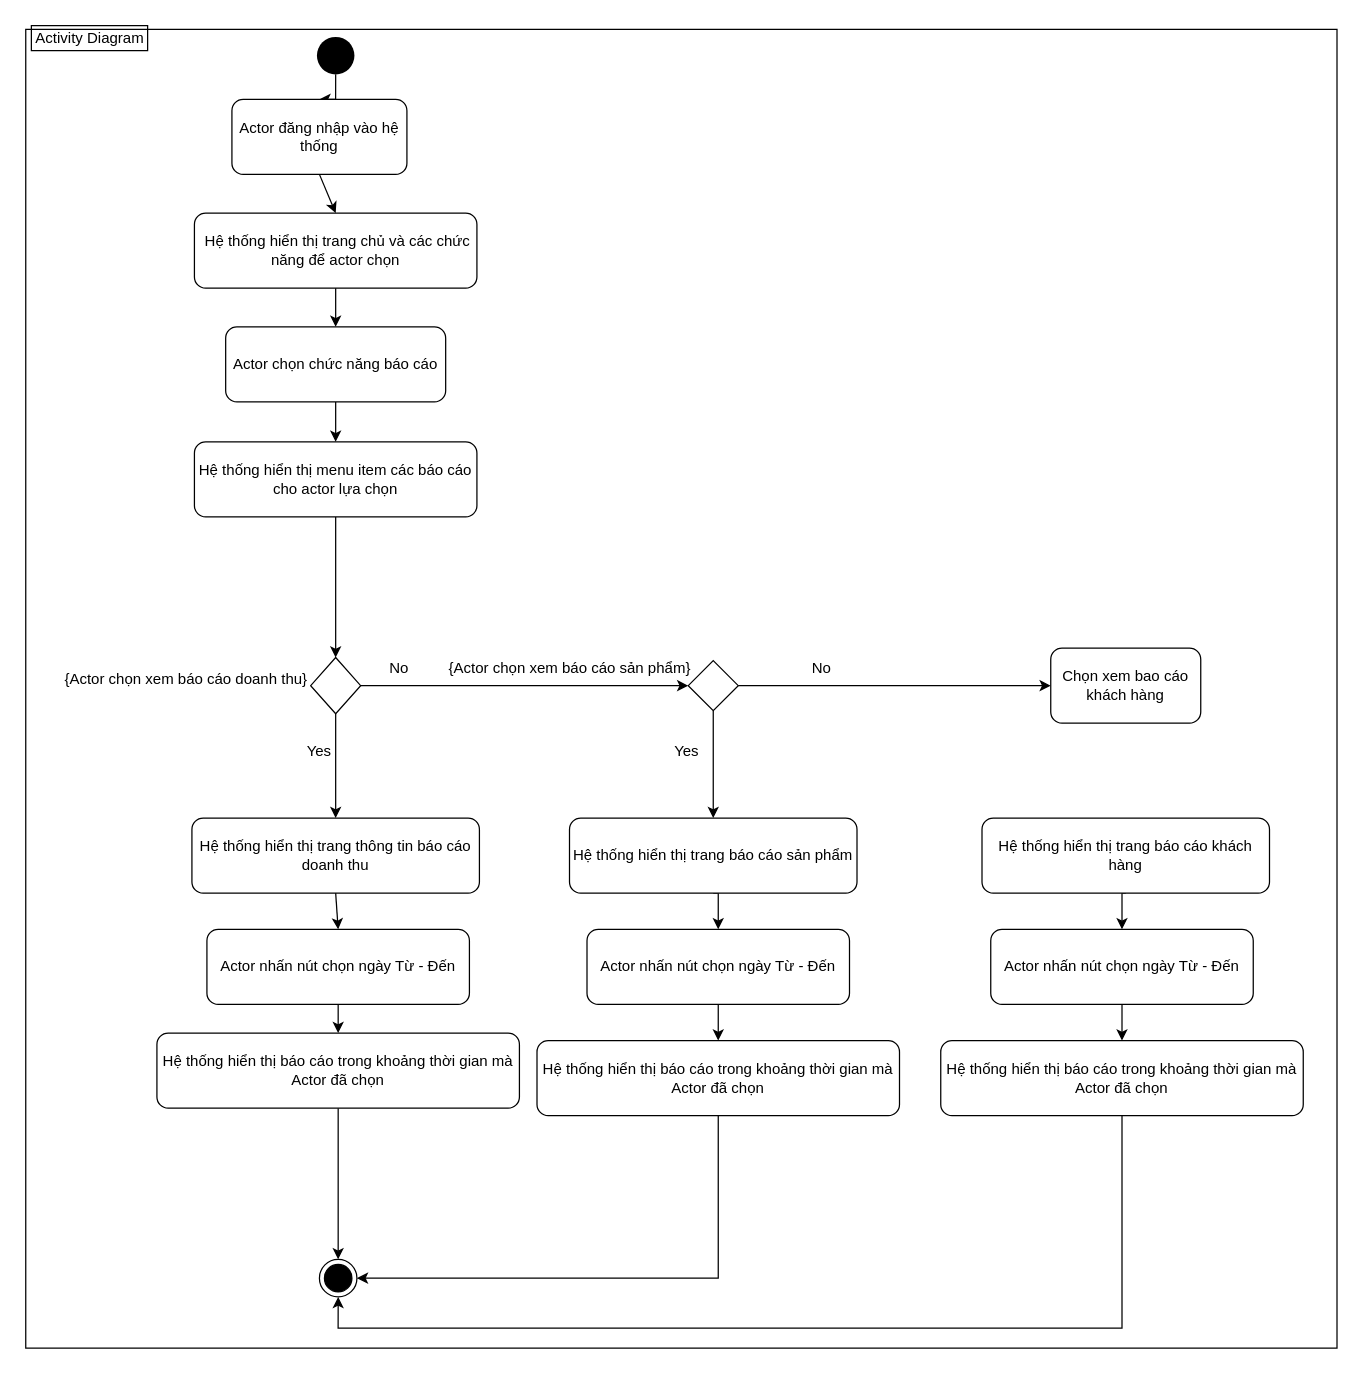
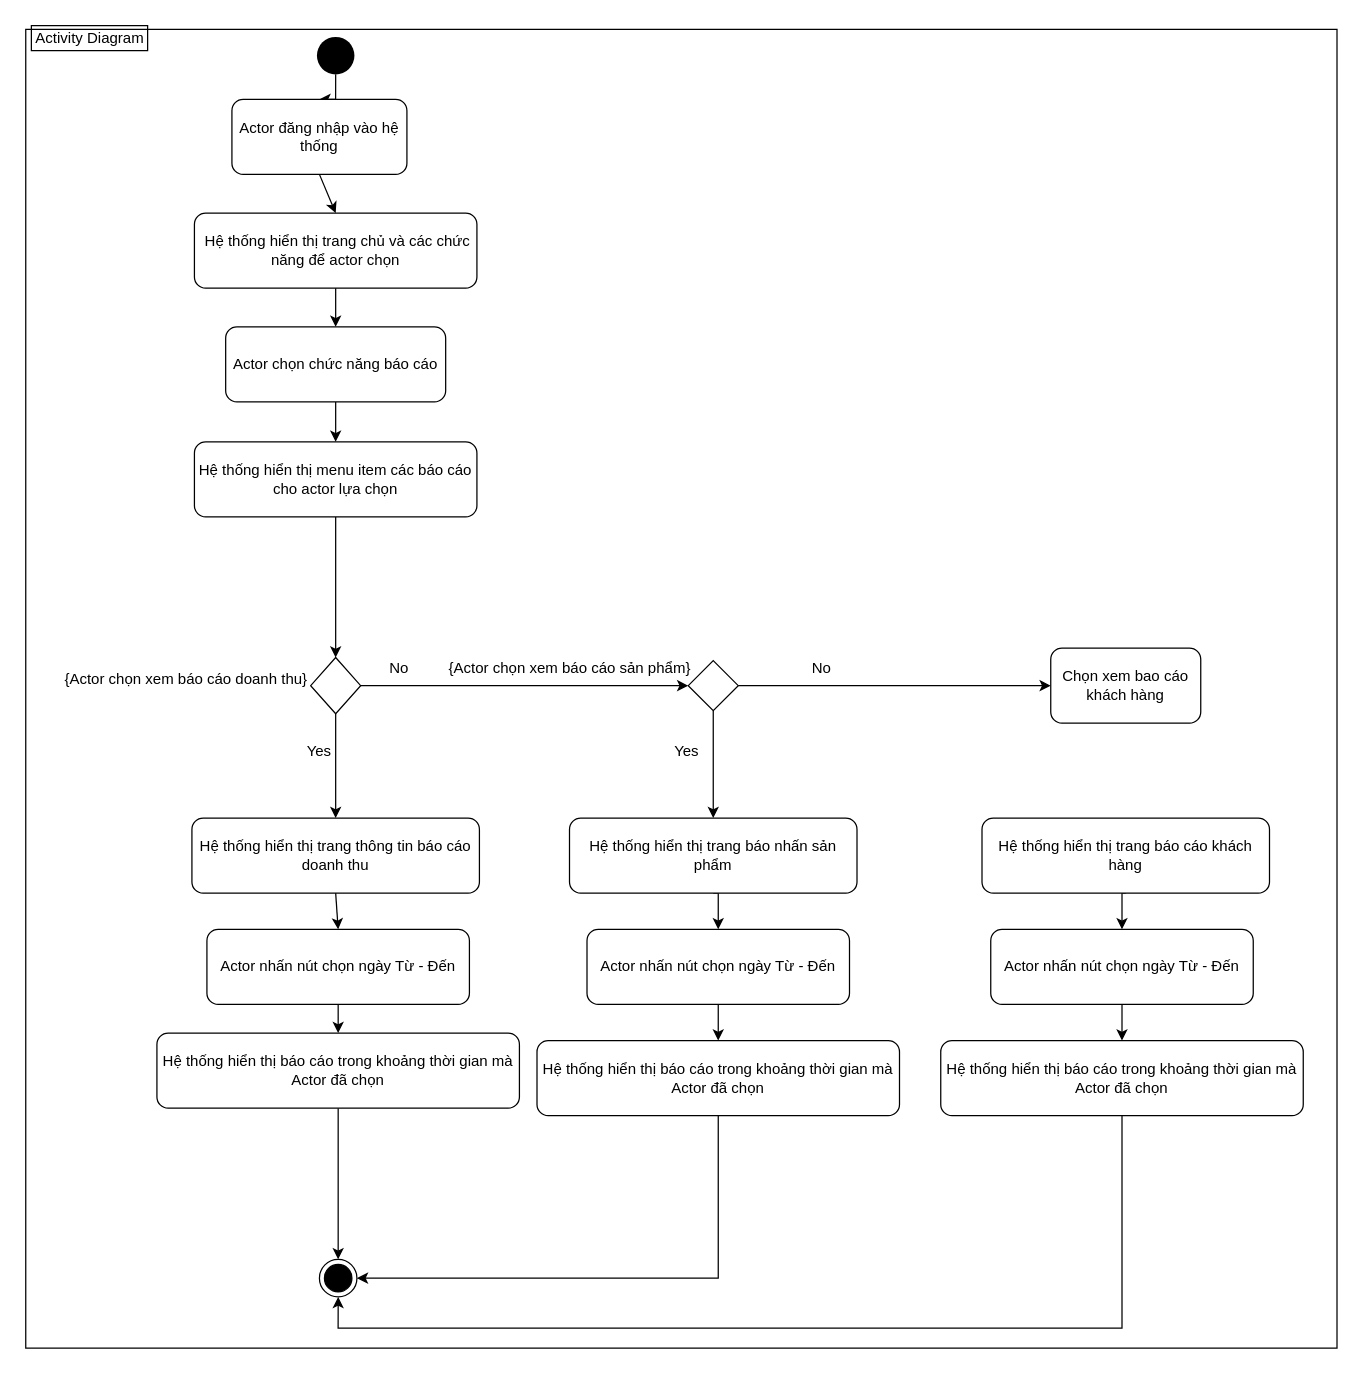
(713, 856) -> (713, 856)
